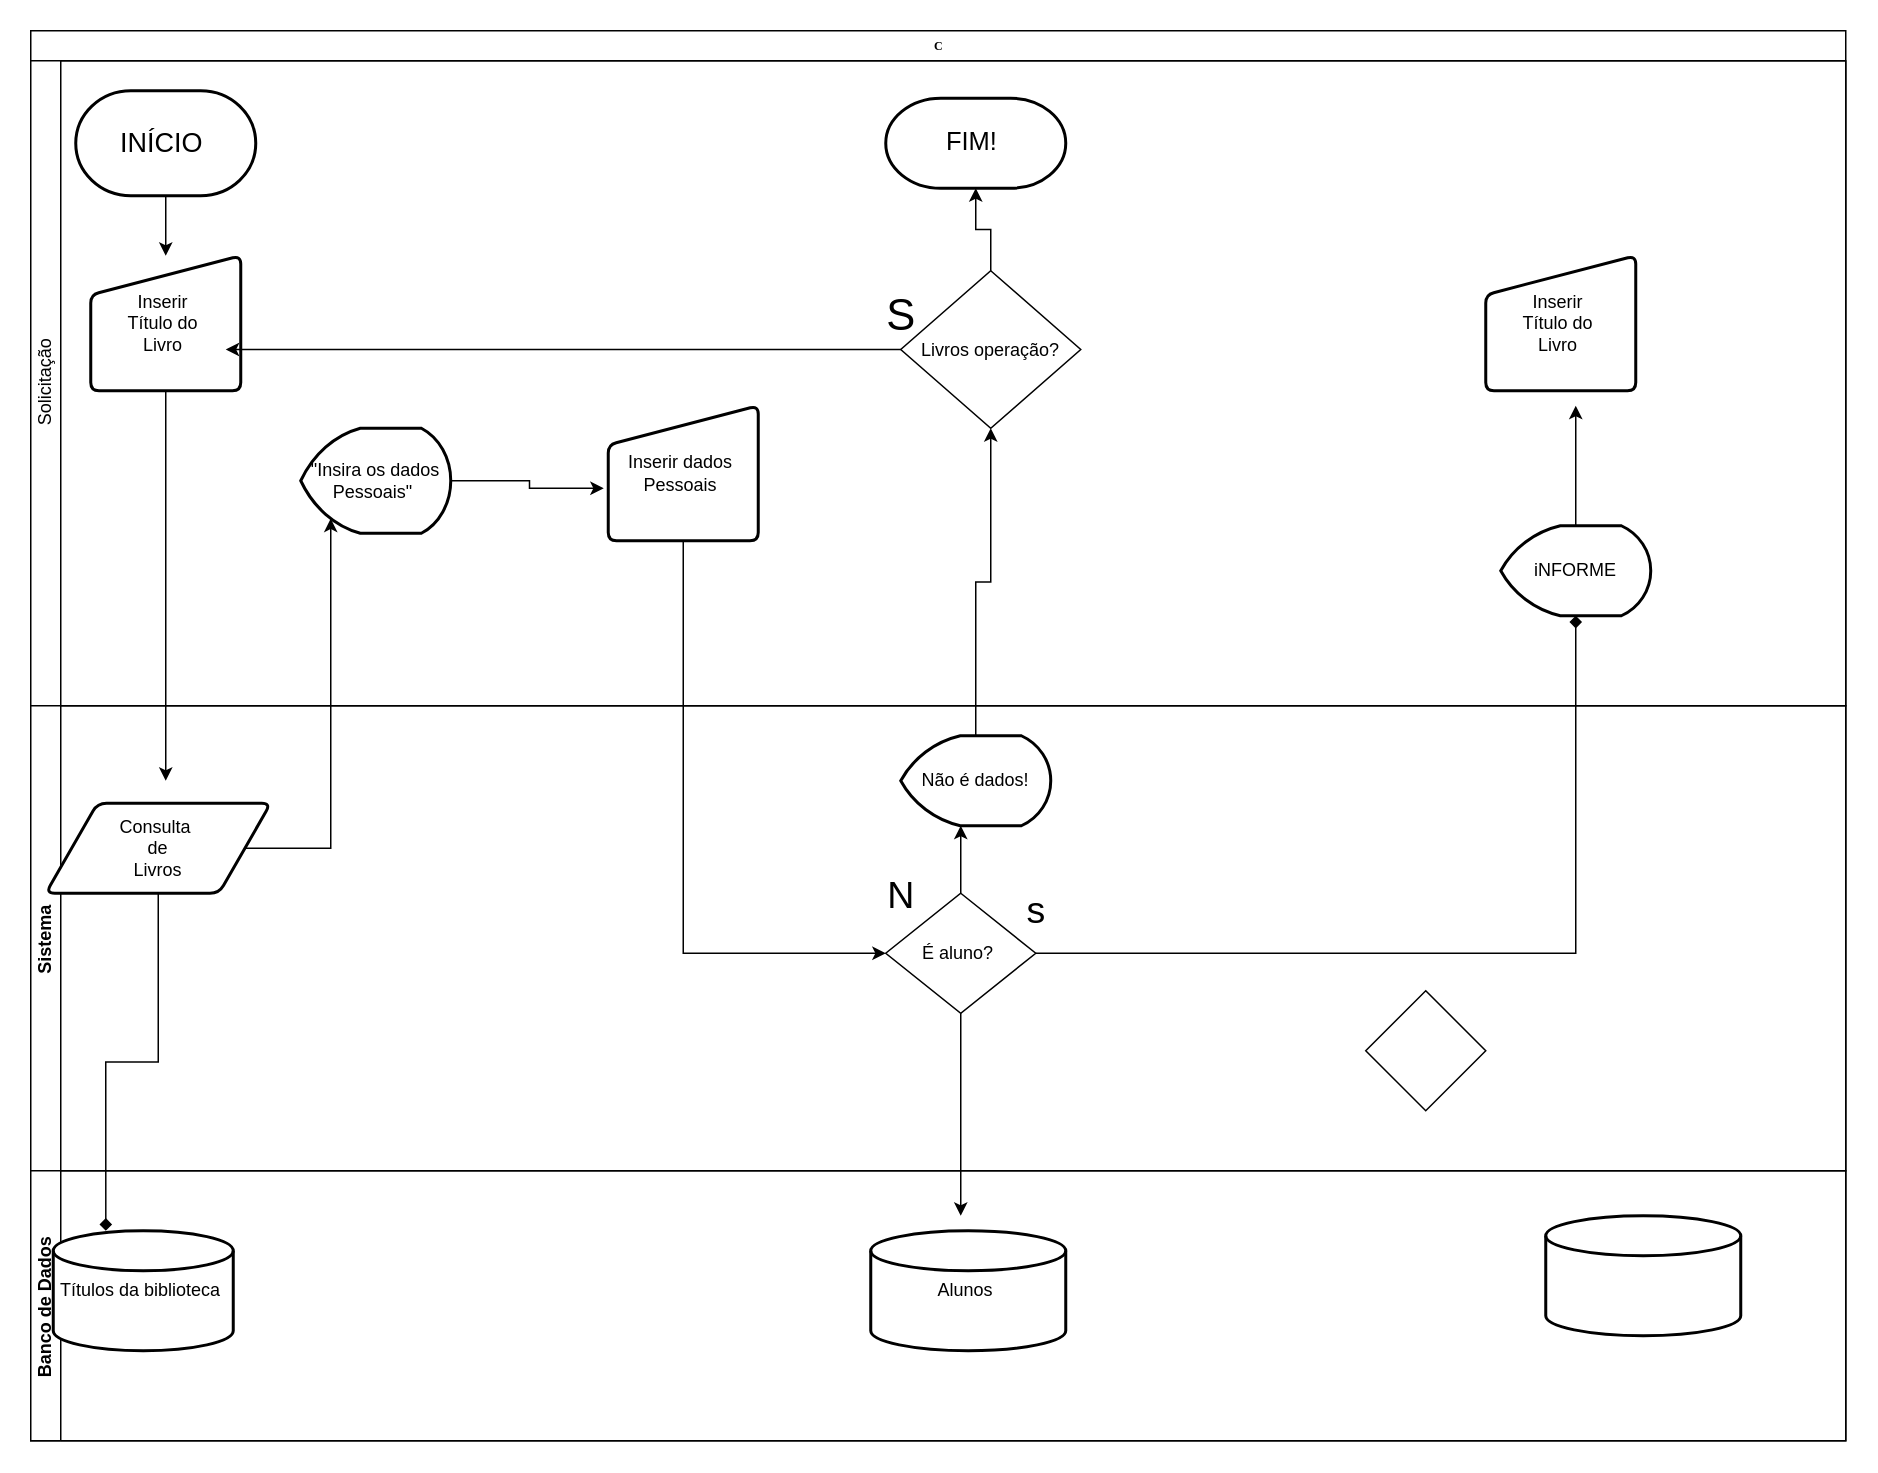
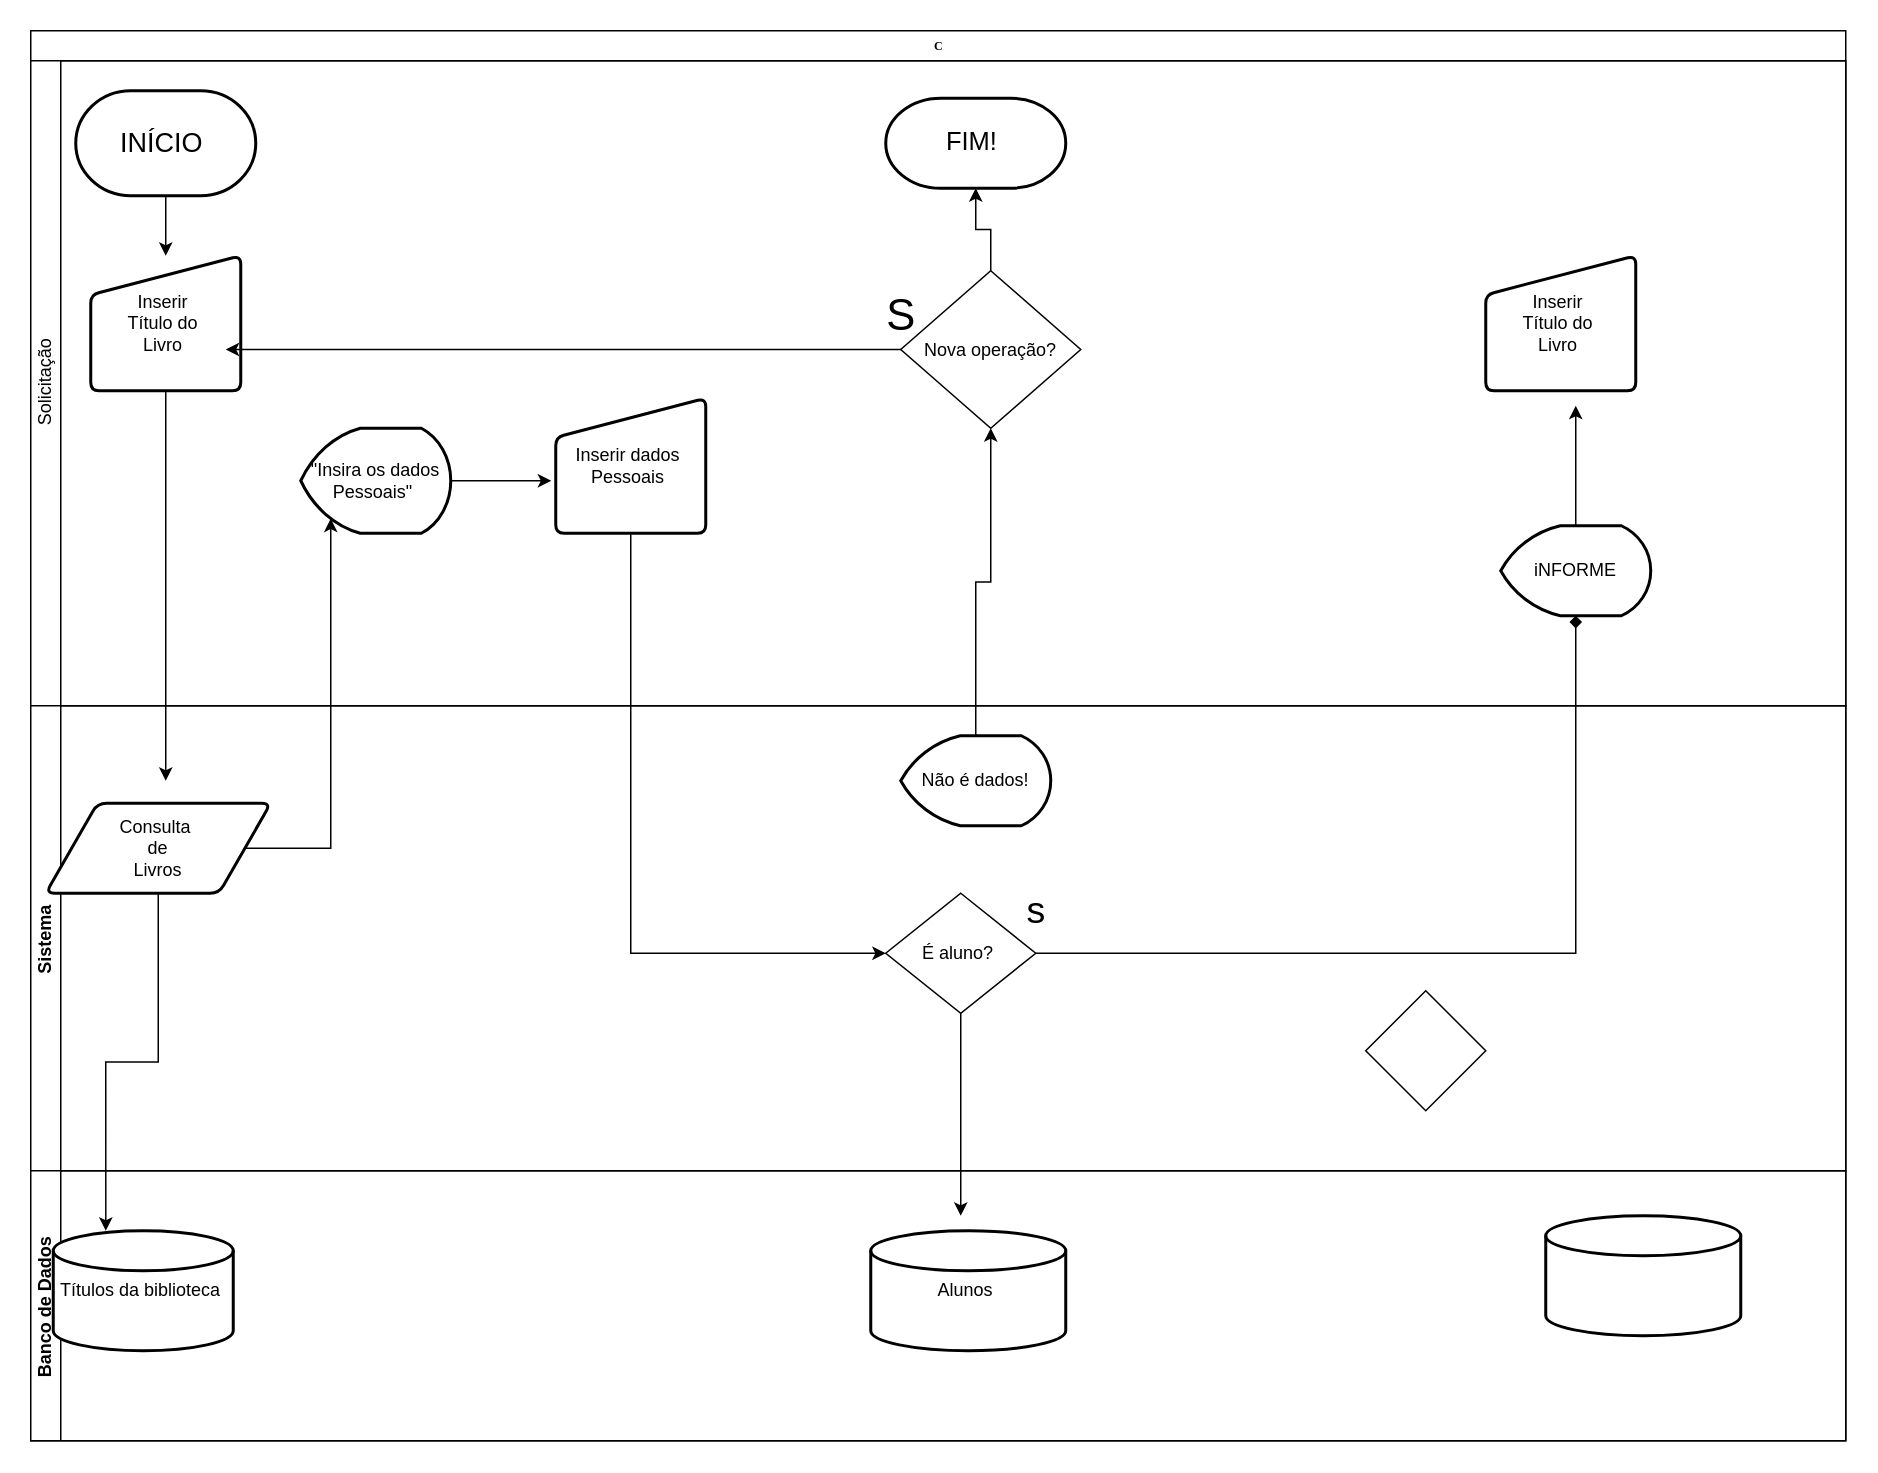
(991, 350) -> (991, 350)
(683, 473) -> (631, 466)
(961, 865) -> none
(106, 1218) -> (106, 1219)
